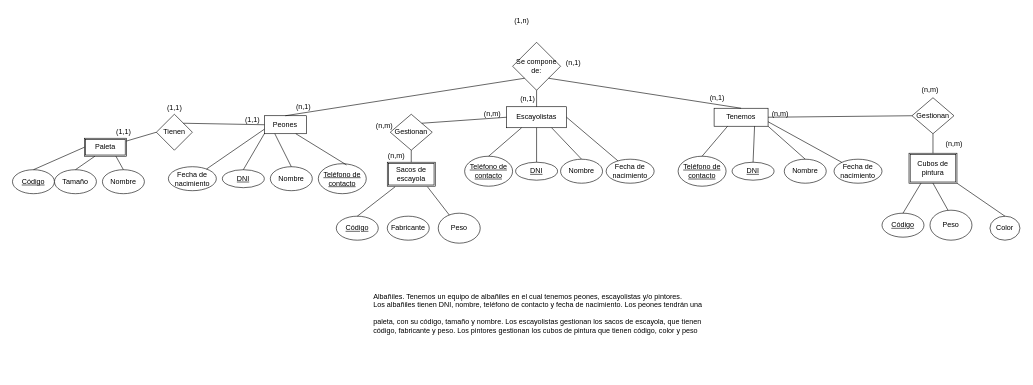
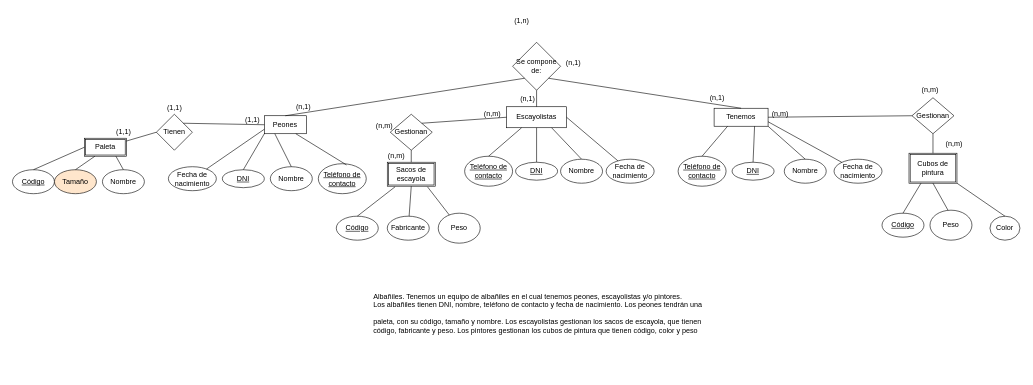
(75, 182) -> (75, 182)
none -> (410, 201)
